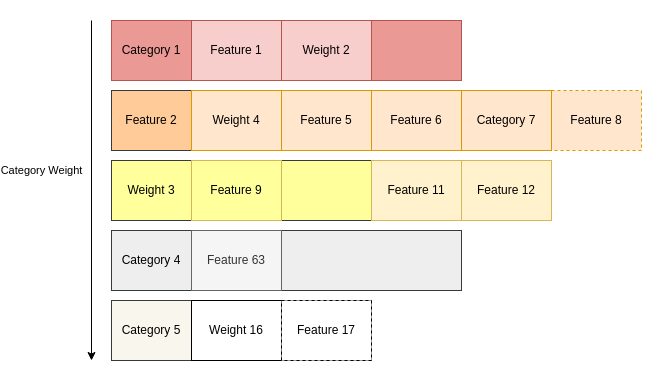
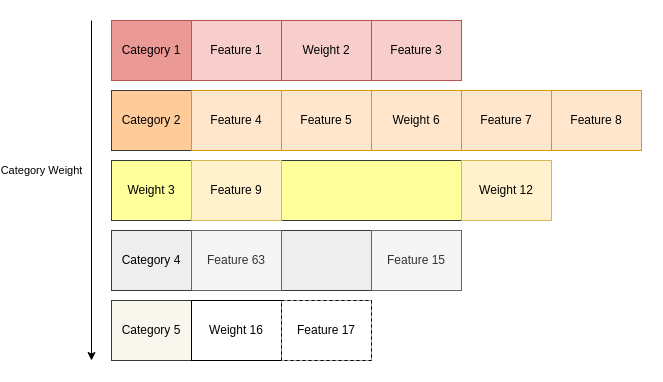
none -> (417, 51)
(152, 121) -> (152, 121)
(237, 121) -> (237, 121)
(417, 121) -> (417, 121)
(507, 121) -> (507, 121)
(597, 121) -> (597, 121)
(237, 191) -> (237, 191)
(417, 191) -> none
(507, 191) -> (507, 191)
none -> (417, 261)
